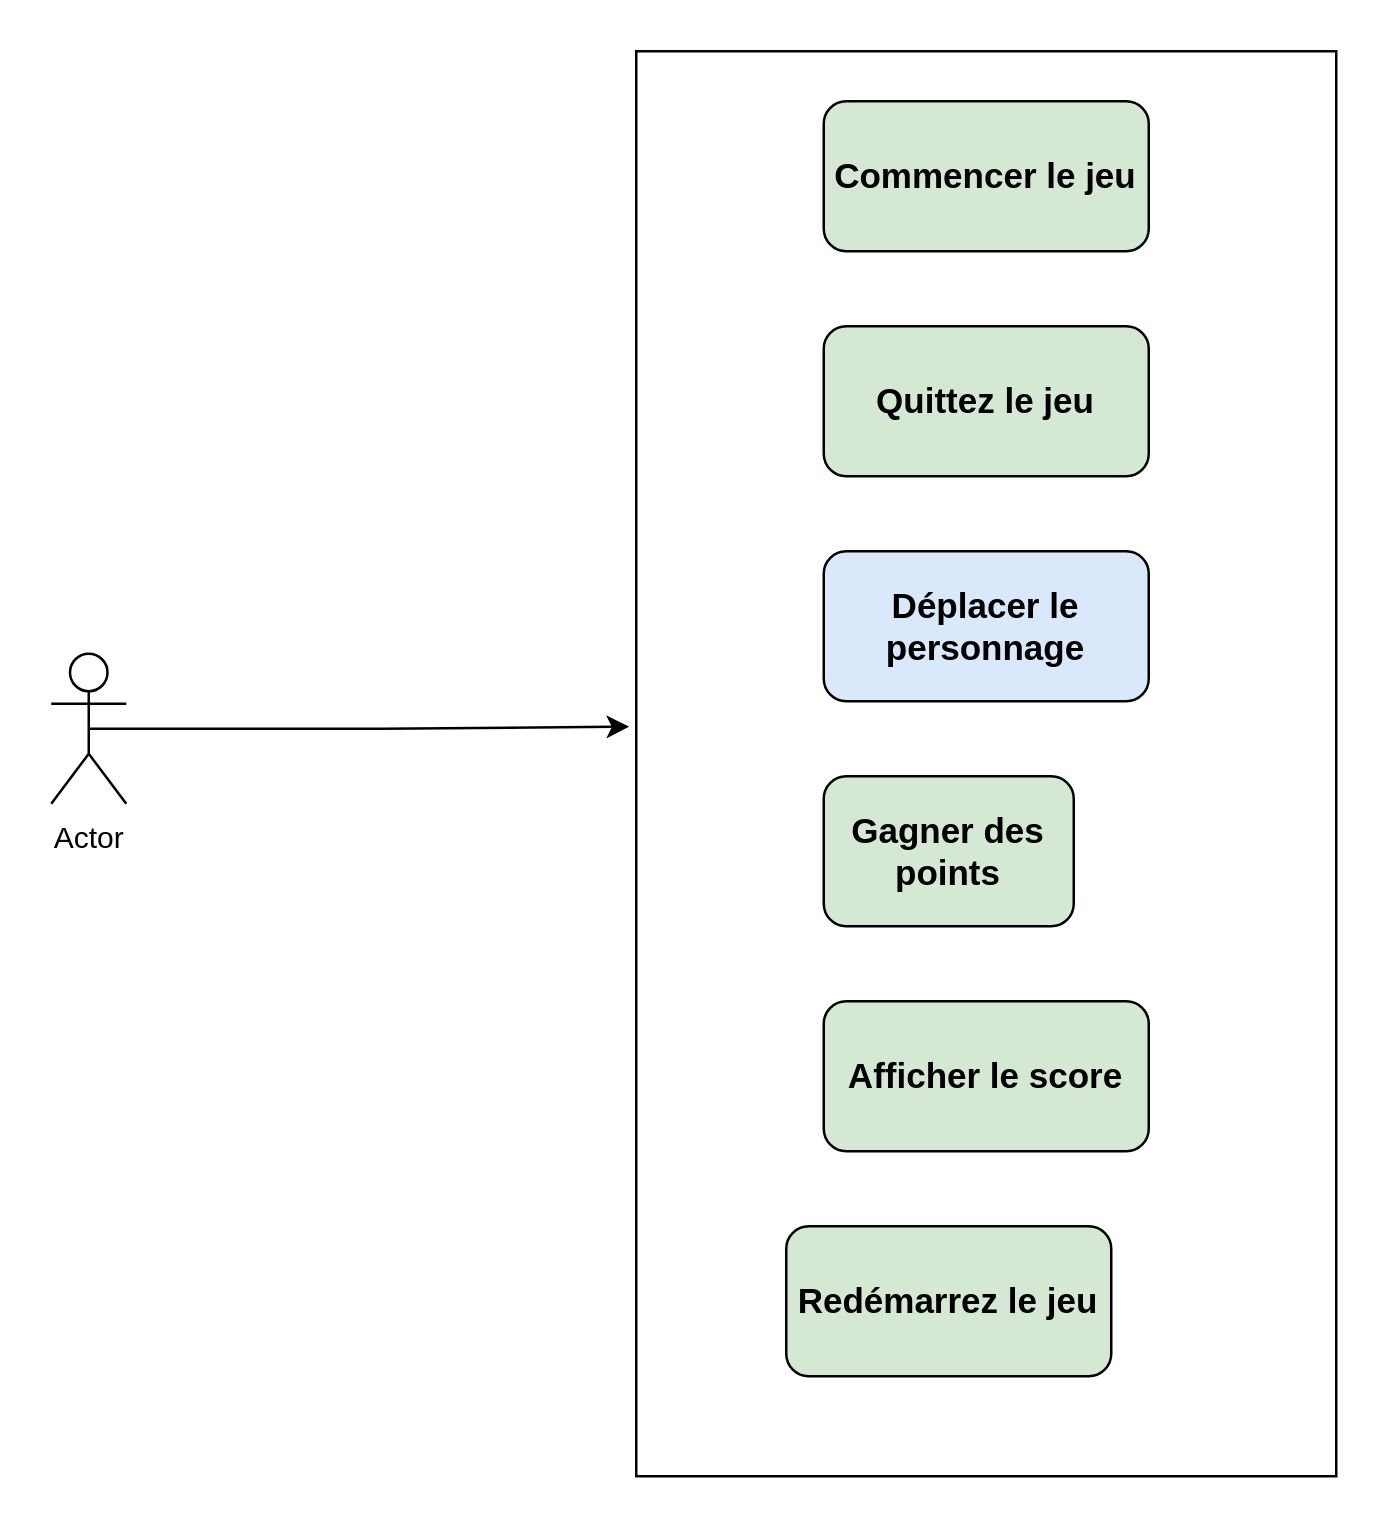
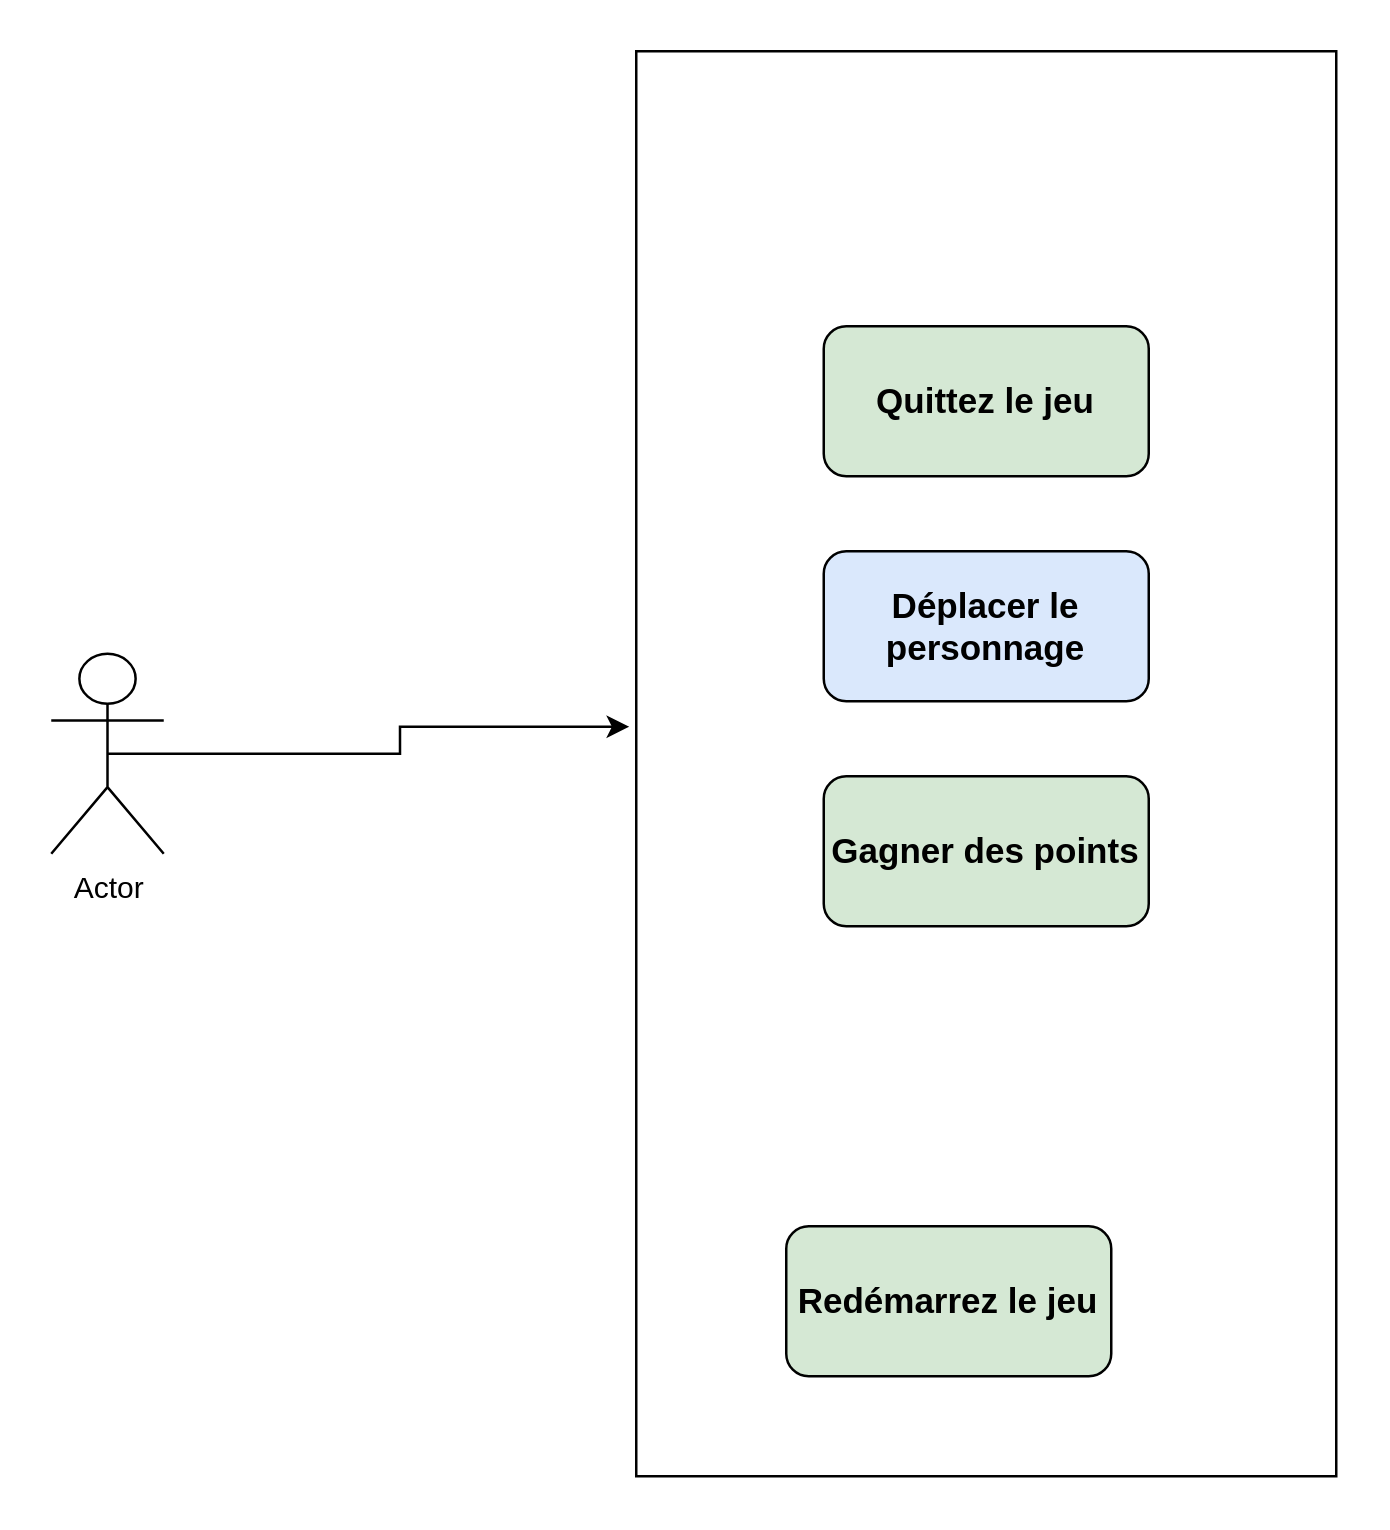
(986, 176) -> none
(89, 729) -> (108, 754)
(949, 851) -> (986, 851)
(986, 1076) -> none
